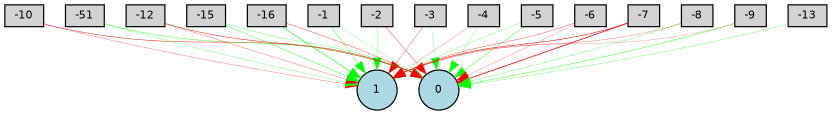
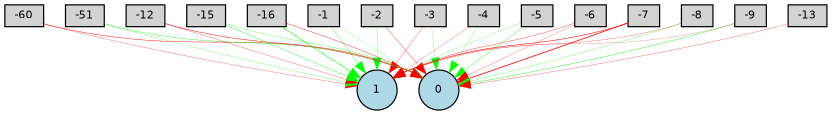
(24, 16) -> (24, 16)
(638, 57) -> (638, 57)
